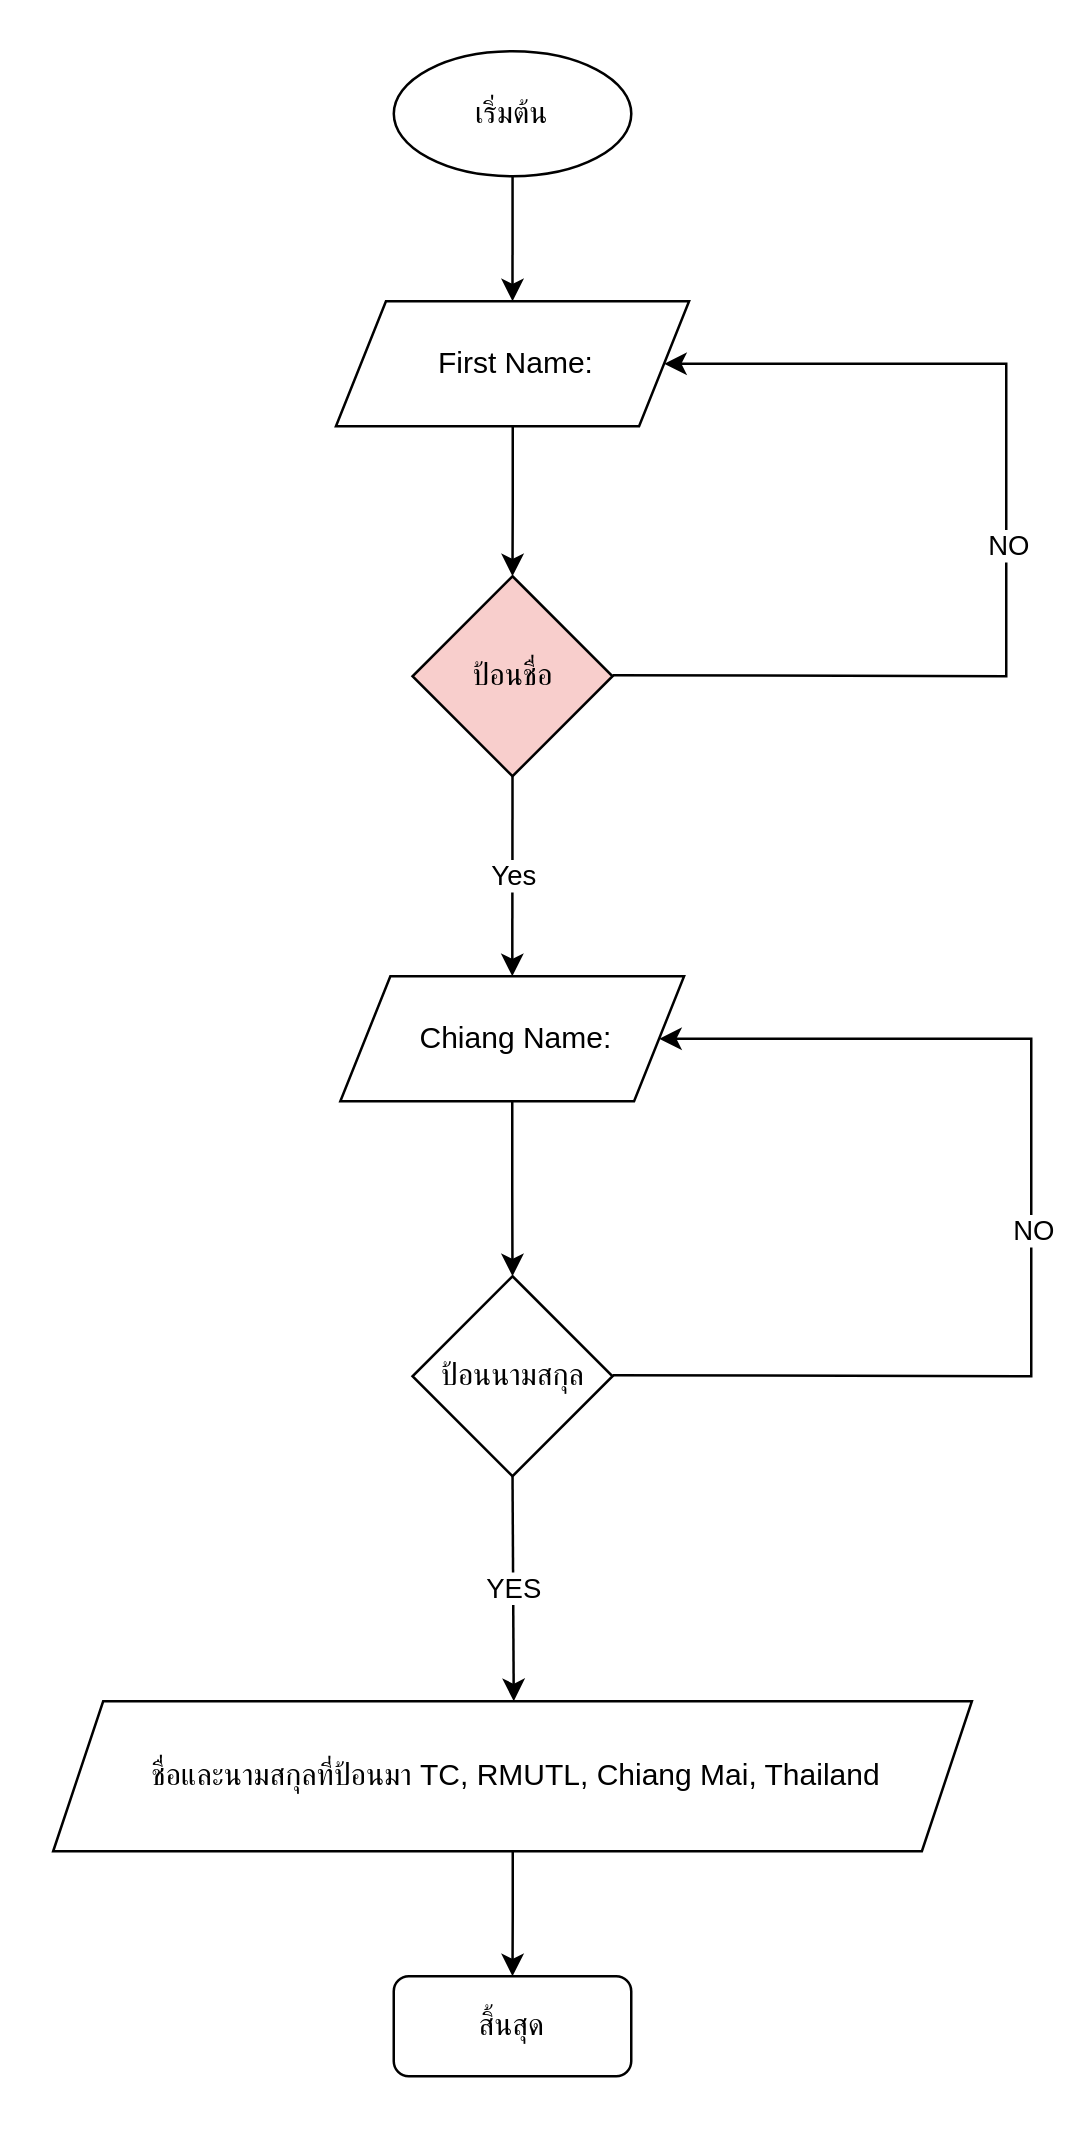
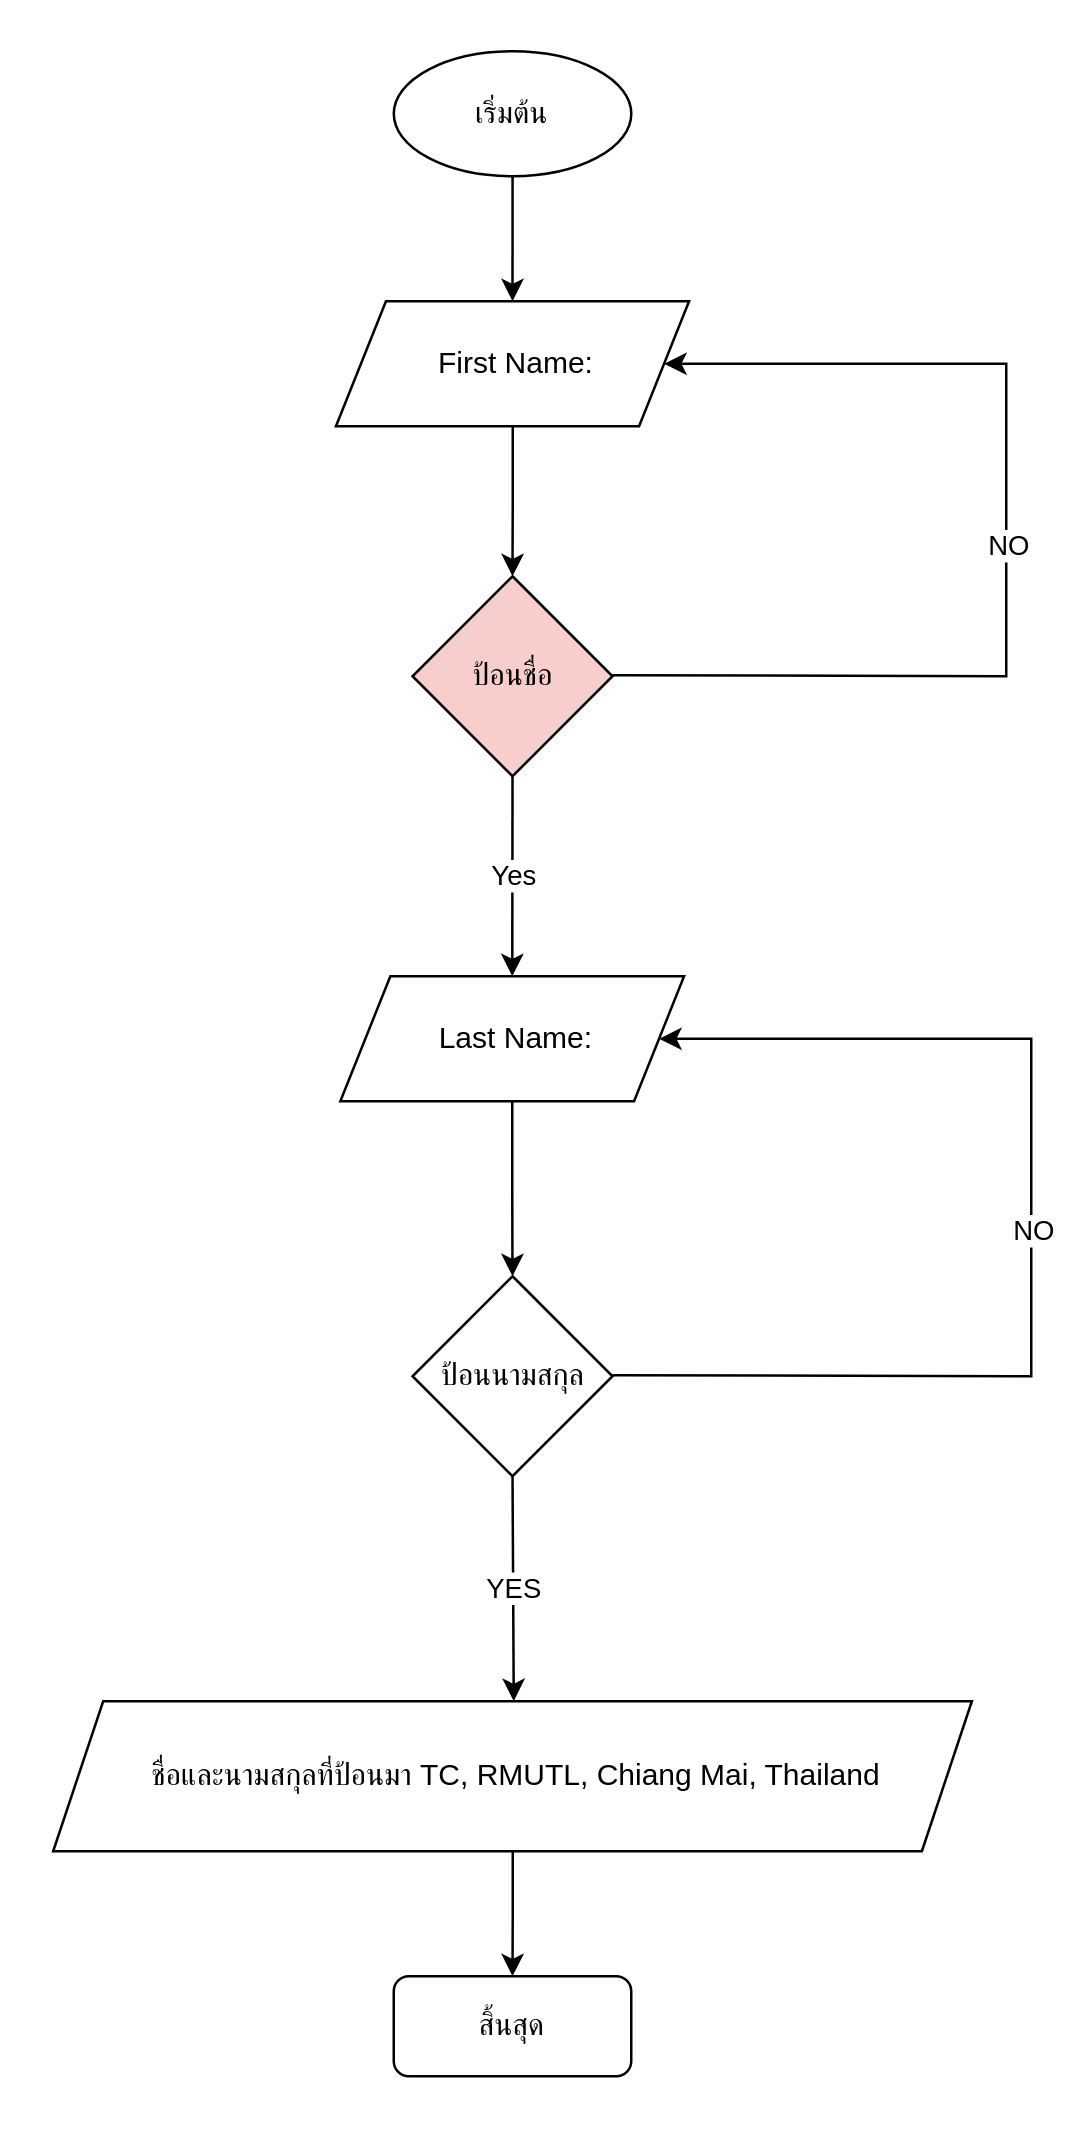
(513, 1039) -> (513, 1039)
